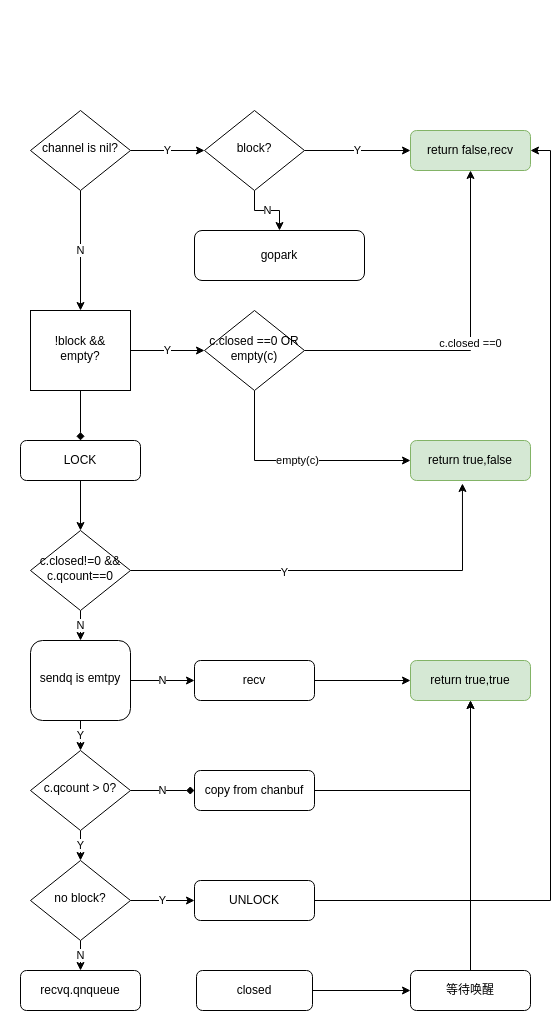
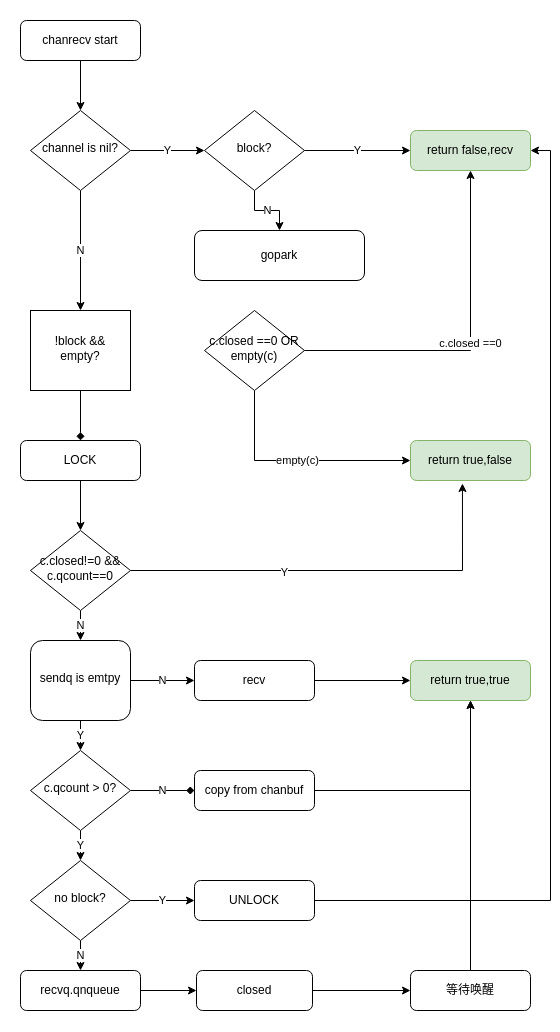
none -> (81, 41)
none -> (81, 82)
(164, 351) -> none
none -> (165, 991)
